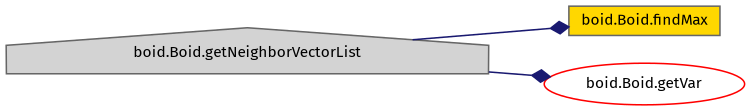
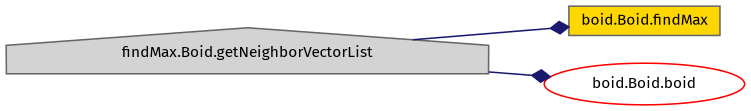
(247, 53) -> (247, 53)
(644, 84) -> (644, 84)
